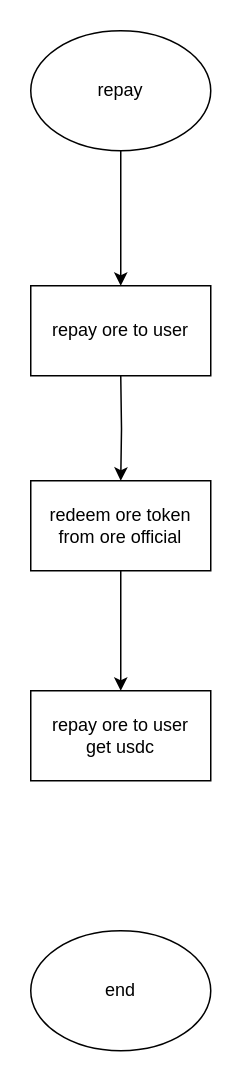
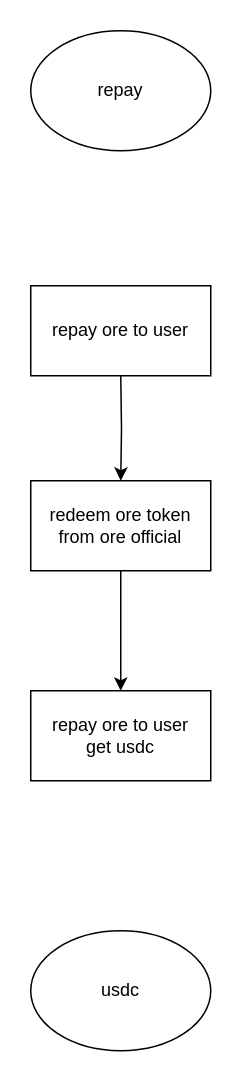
(121, 213) -> none
(121, 991) -> (121, 991)
